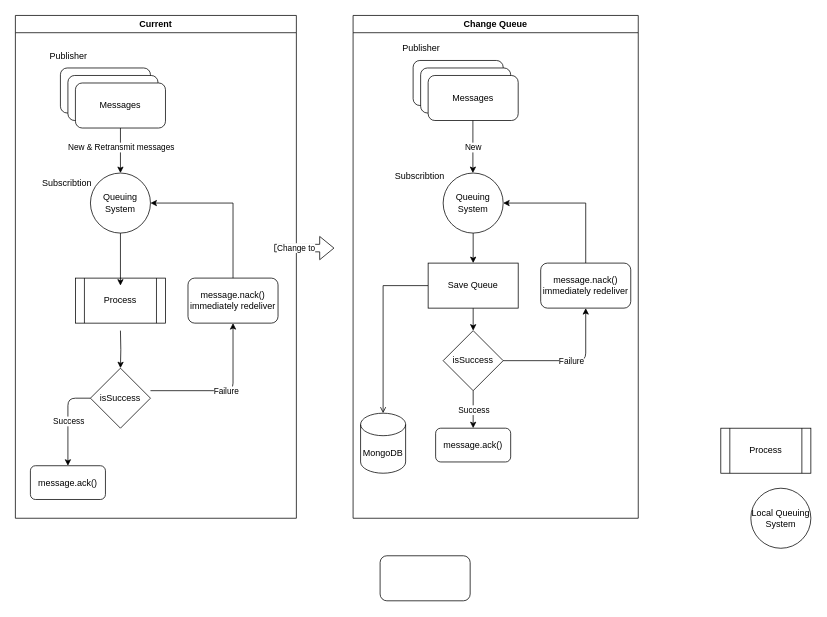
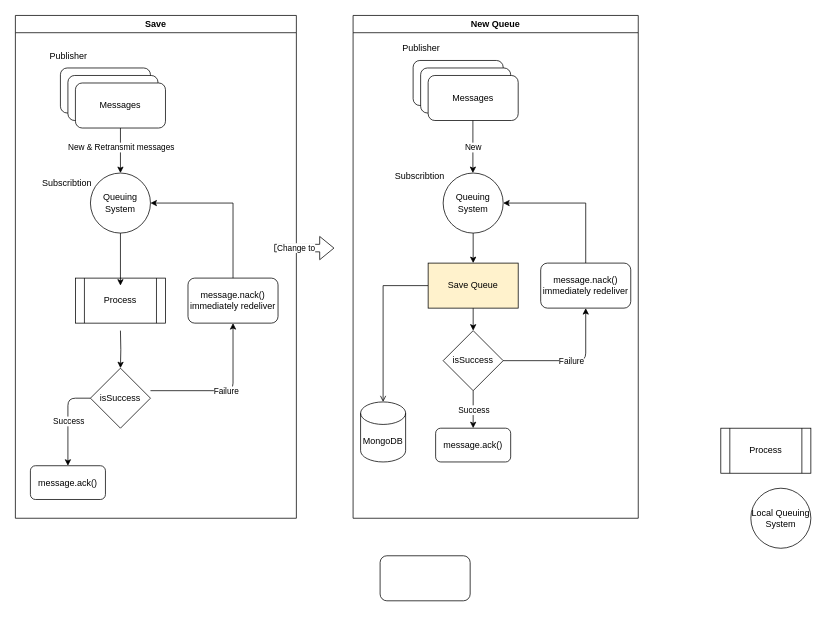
(155, 24) -> (155, 24)
(495, 24) -> (495, 24)
(473, 285) -> (473, 285)
(383, 443) -> (383, 432)
